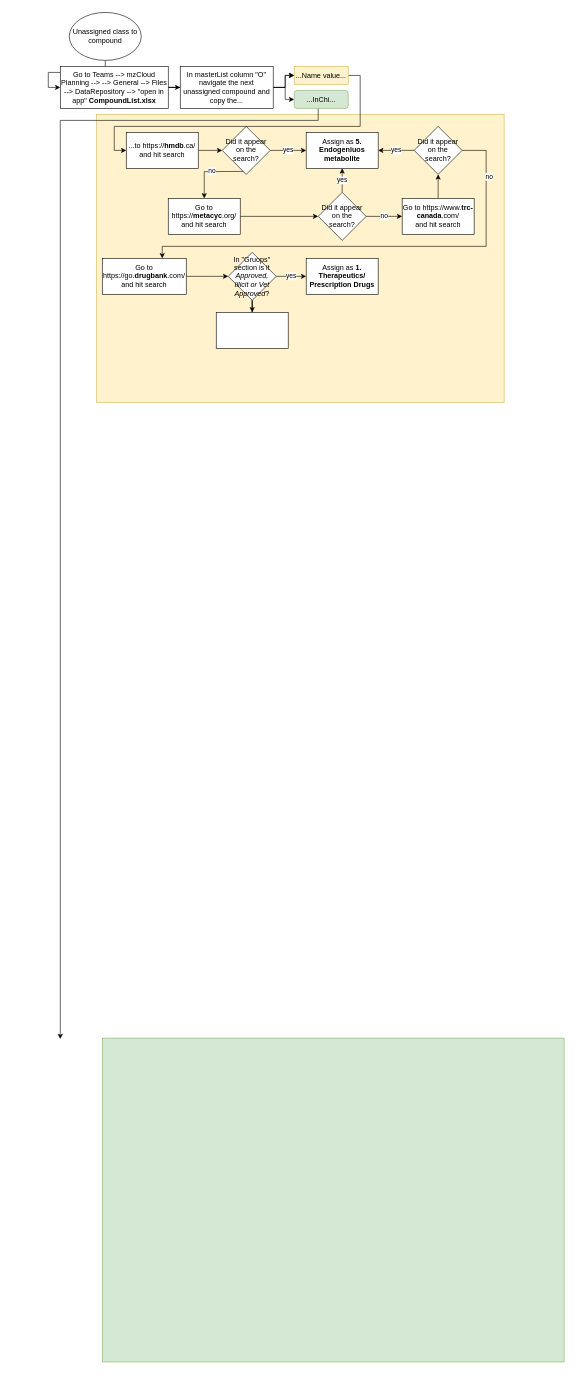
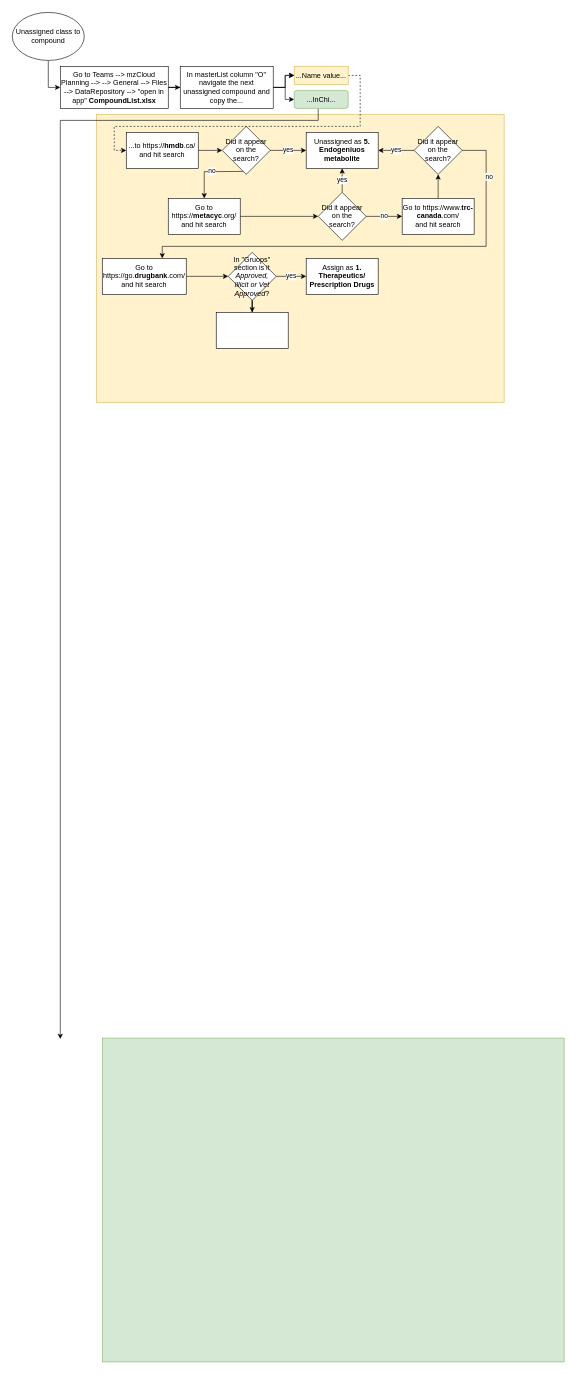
(105, 36) -> (48, 36)
(253, 126) -> (253, 126)
(342, 150) -> (342, 150)
